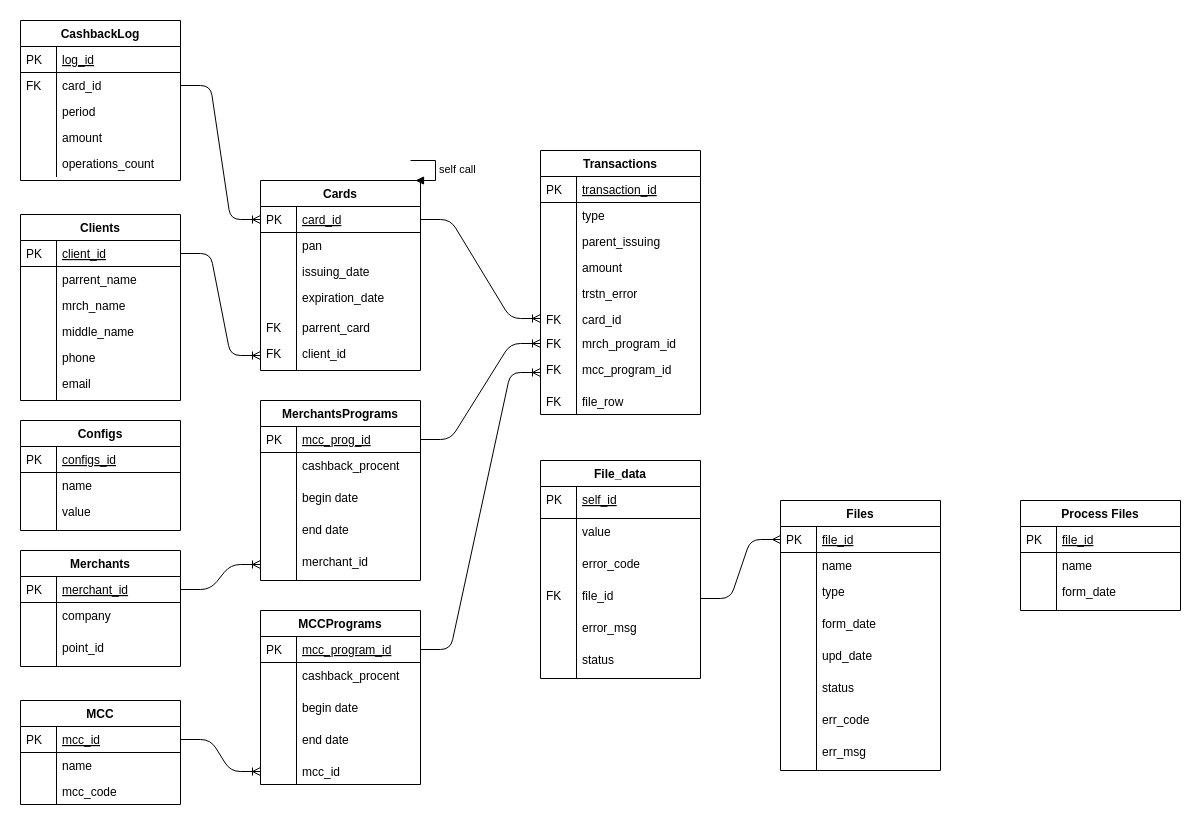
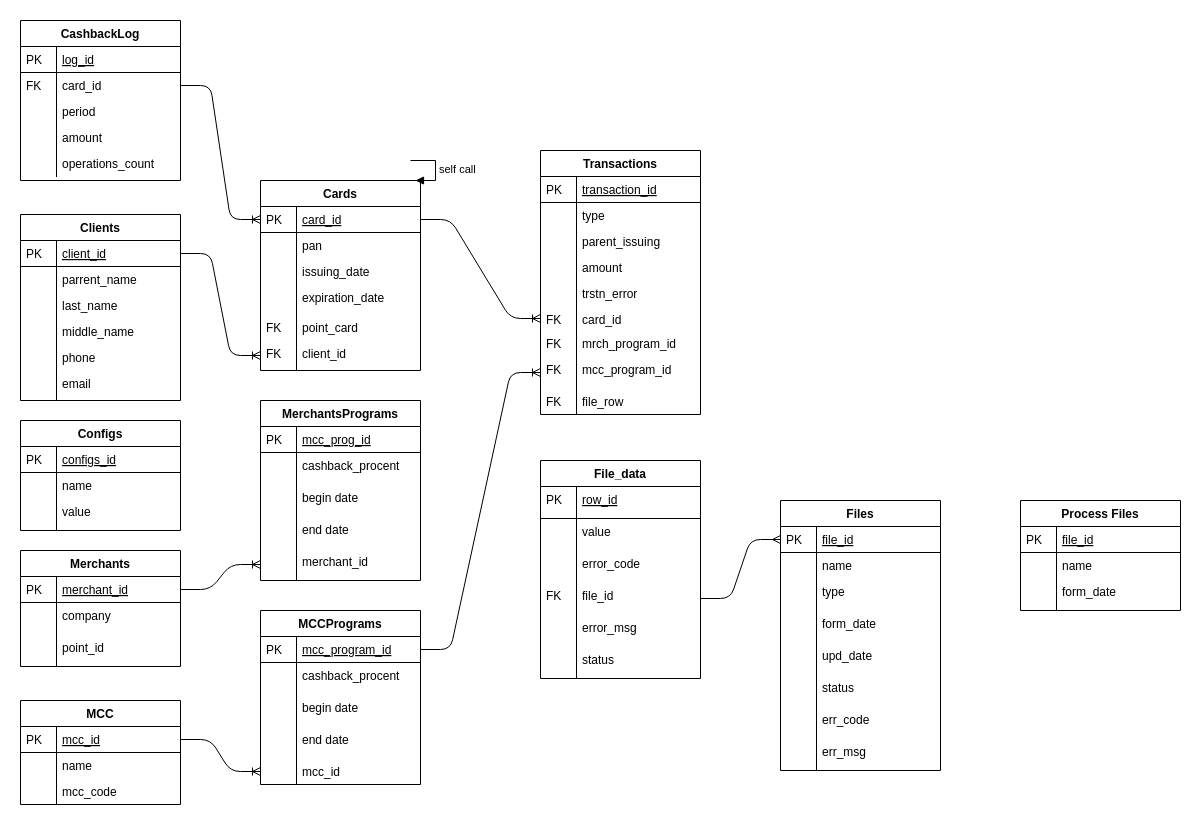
(92, 306) -> (91, 306)
(342, 328) -> (334, 328)
(480, 392) -> none
(602, 500) -> (601, 500)
